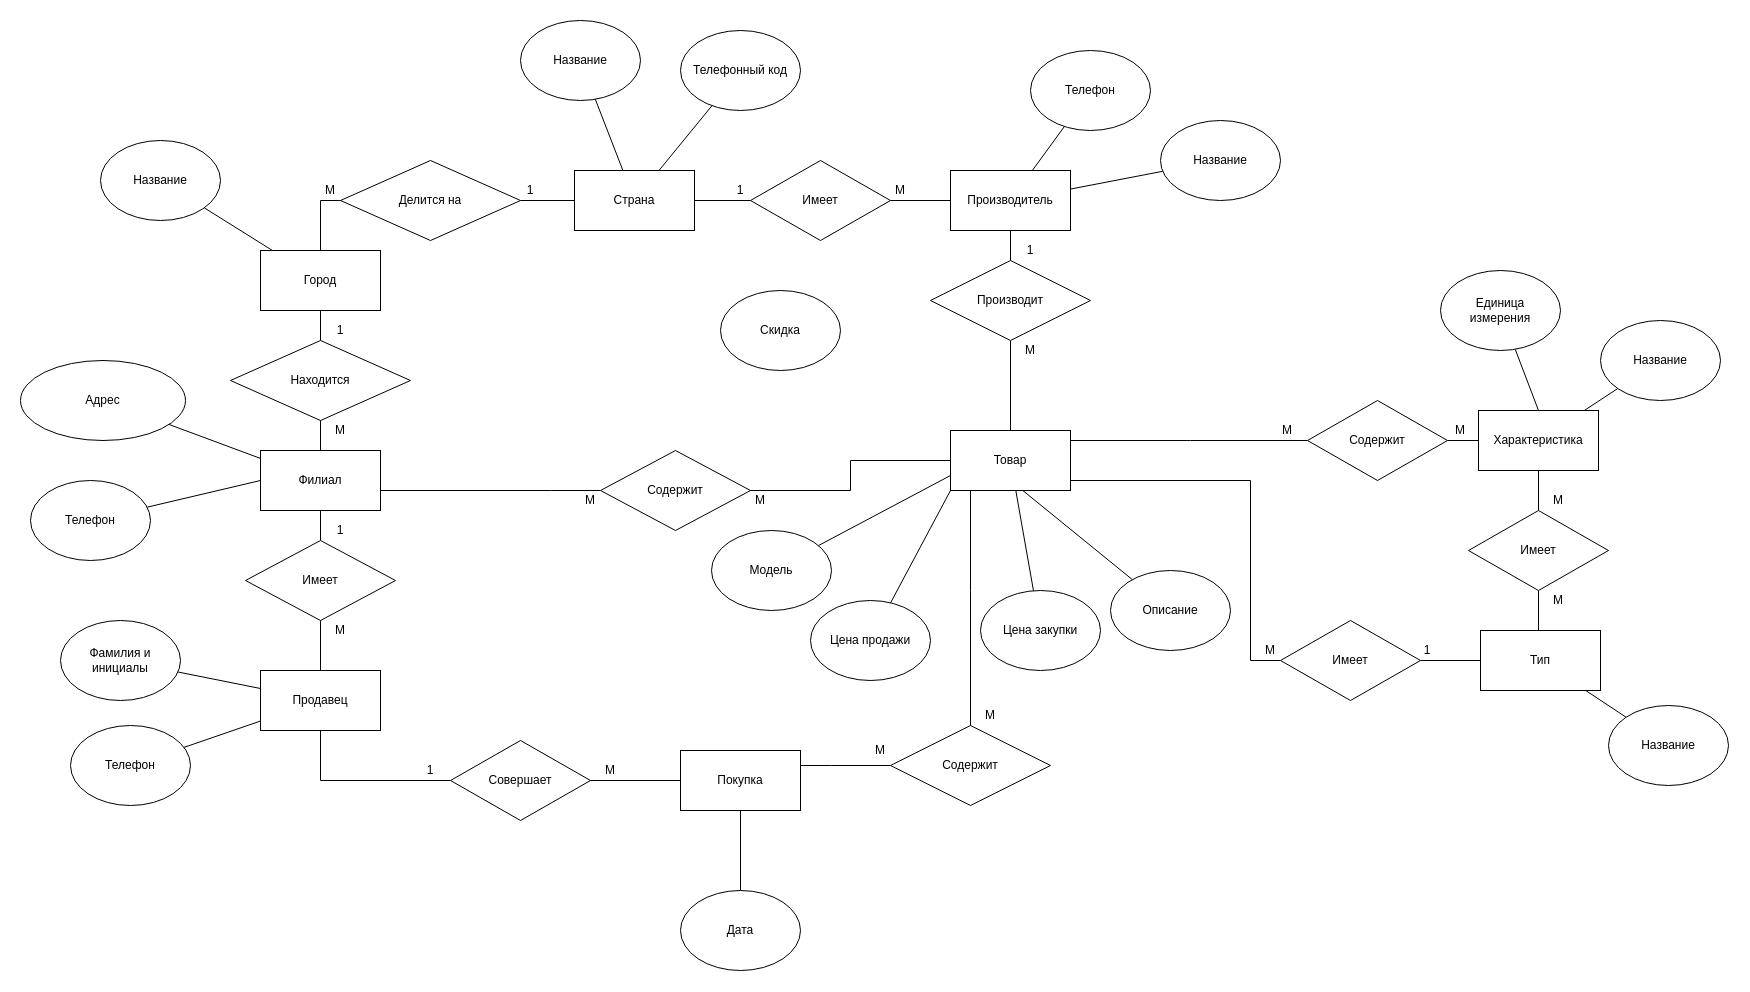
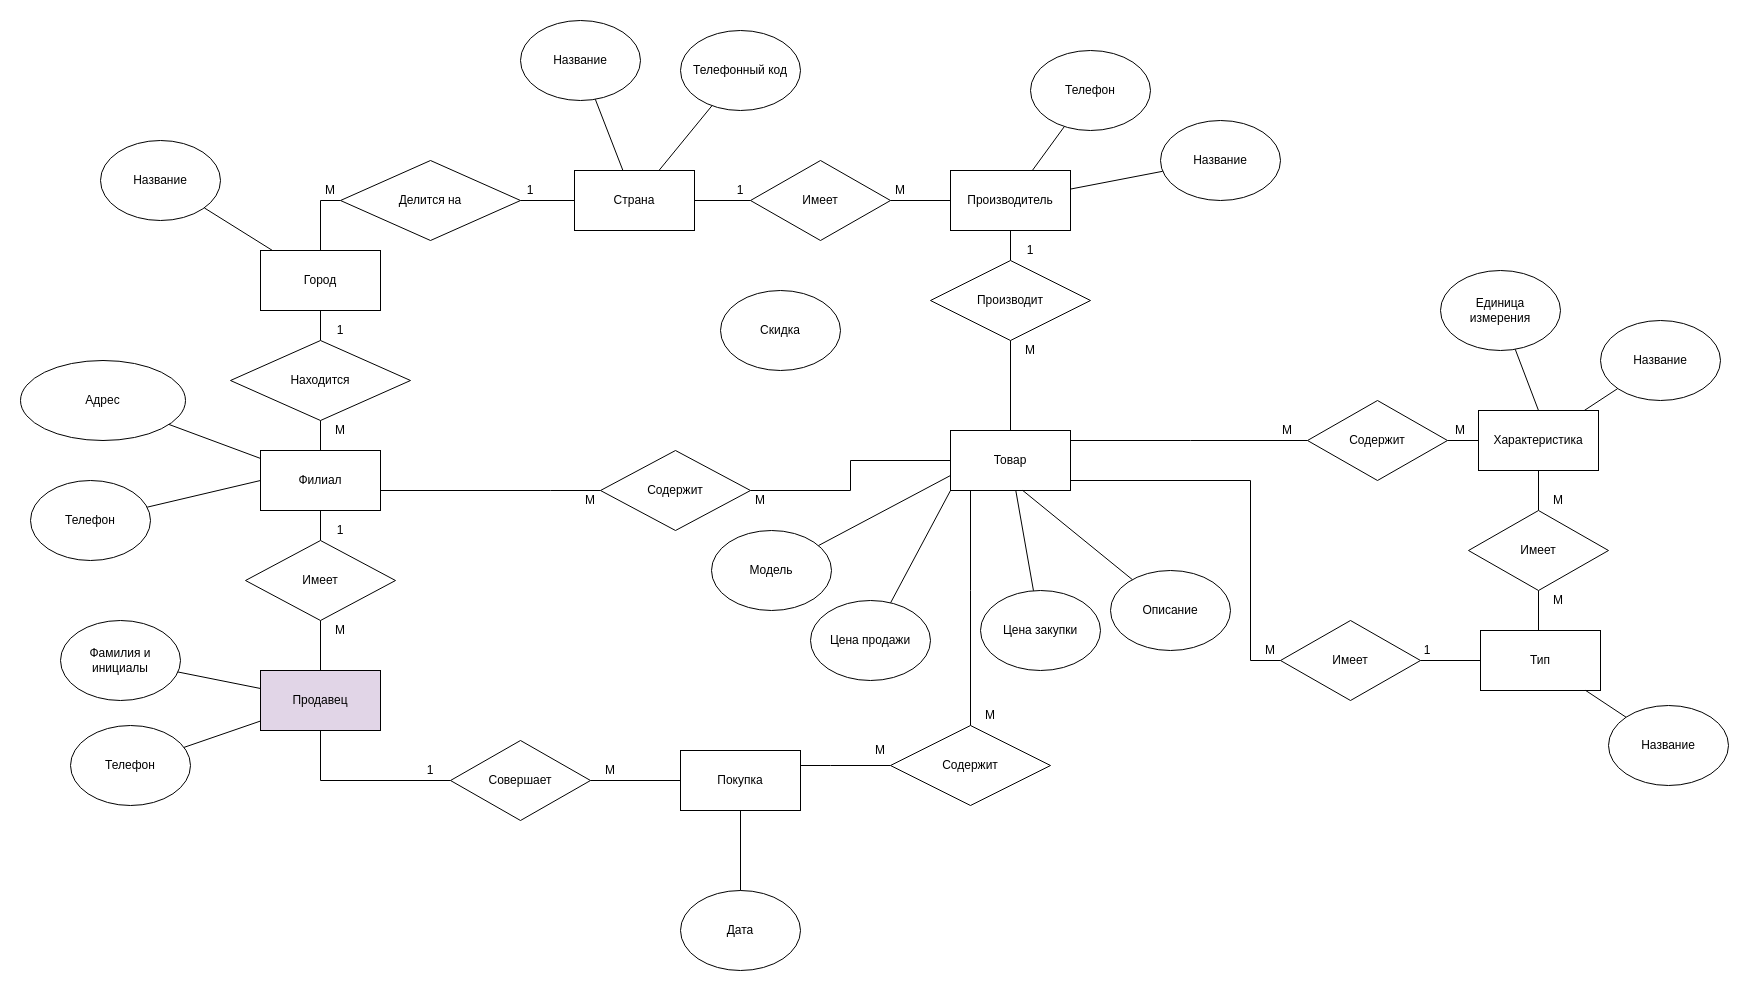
(321, 701) -> (321, 701)
